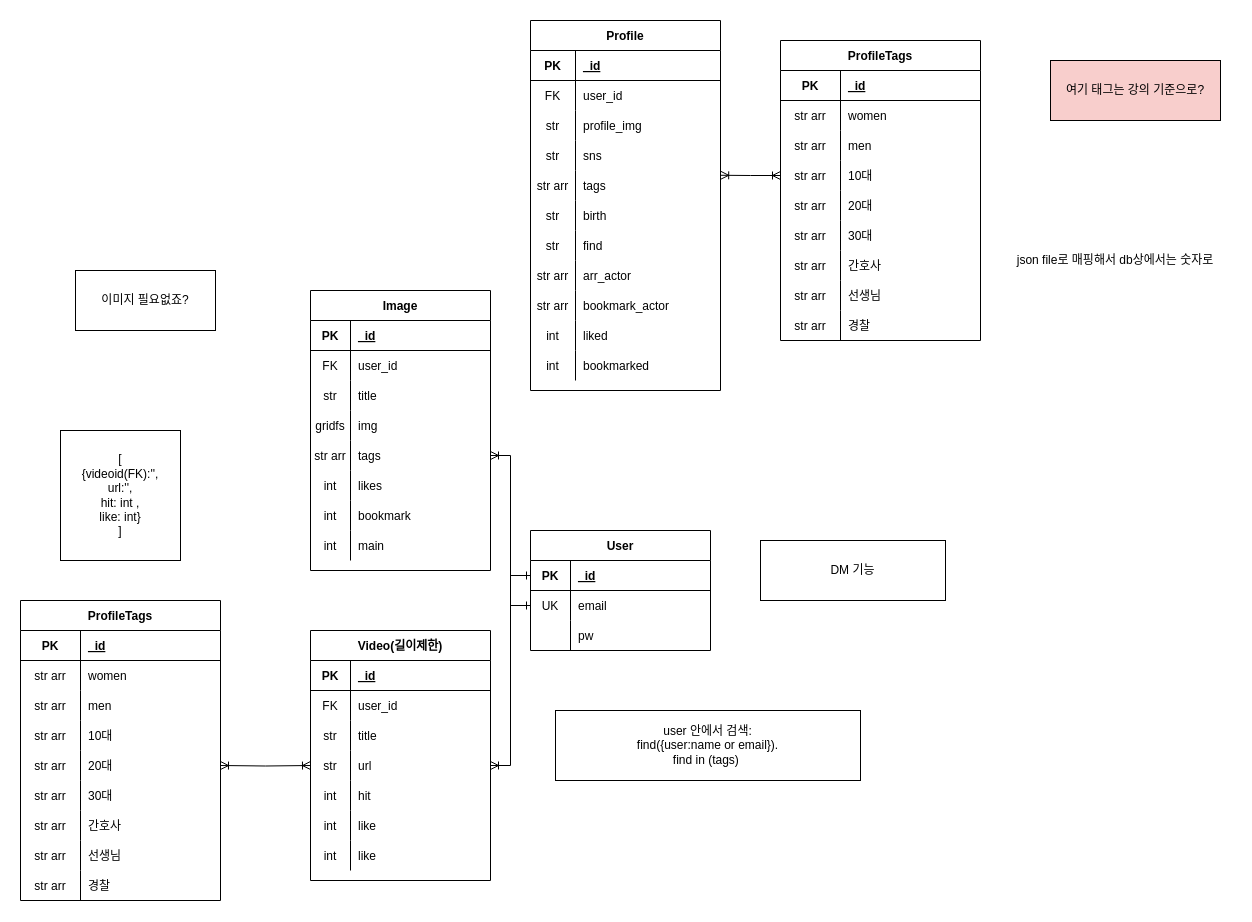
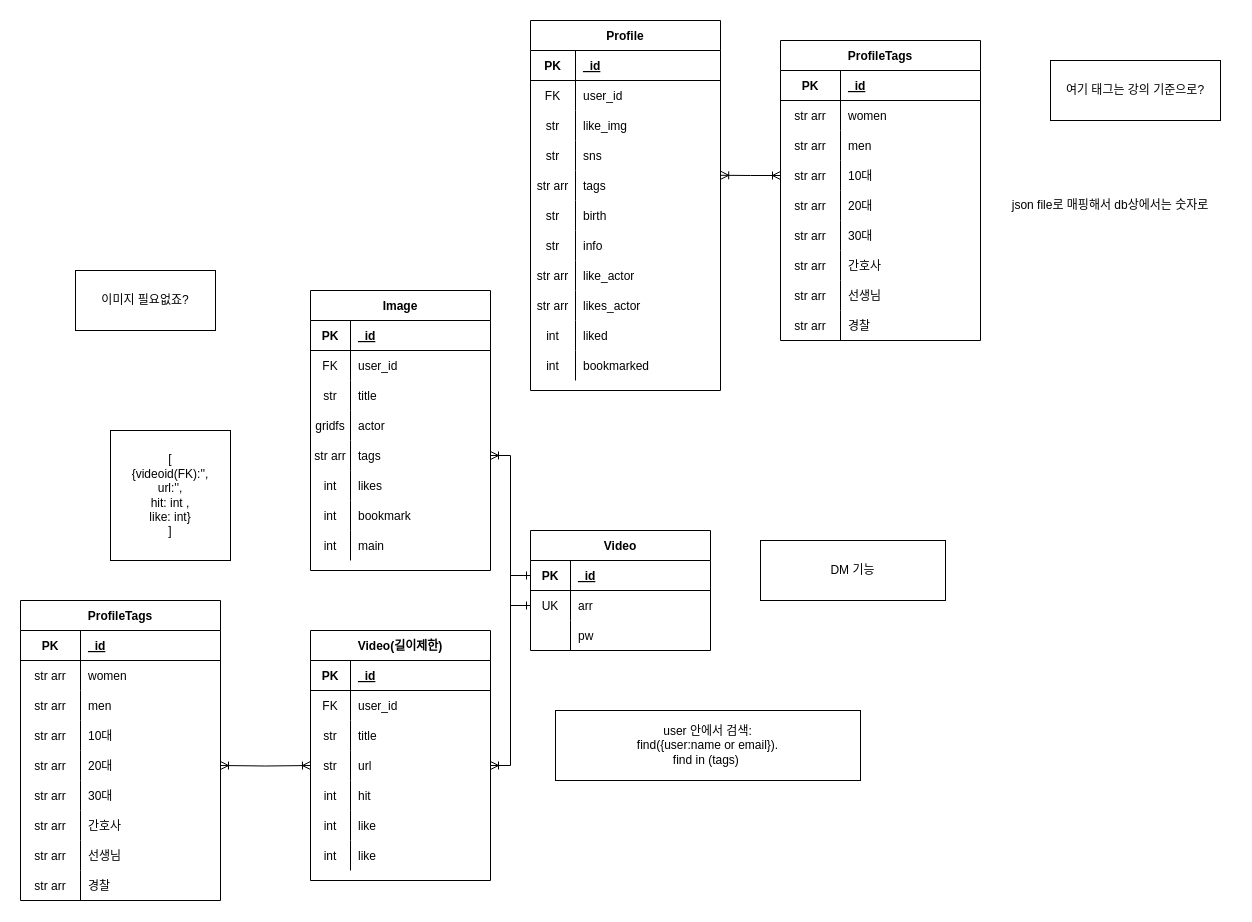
(1136, 91) -> (1136, 91)
(615, 126) -> (605, 126)
(595, 246) -> (595, 246)
(1116, 261) -> (1111, 206)
(613, 276) -> (613, 276)
(630, 306) -> (617, 306)
(367, 426) -> (375, 426)
(121, 496) -> (171, 496)
(620, 546) -> (620, 546)
(592, 606) -> (588, 606)
